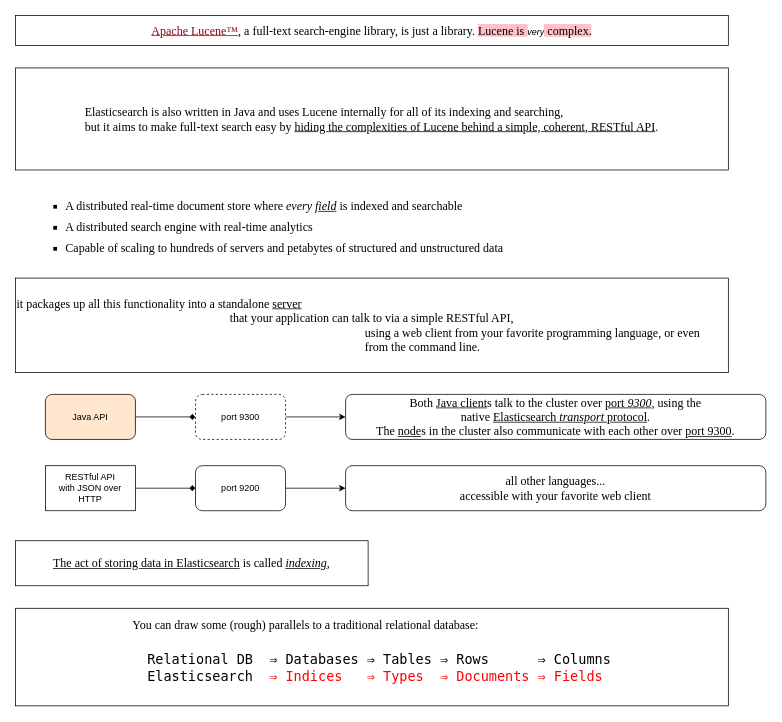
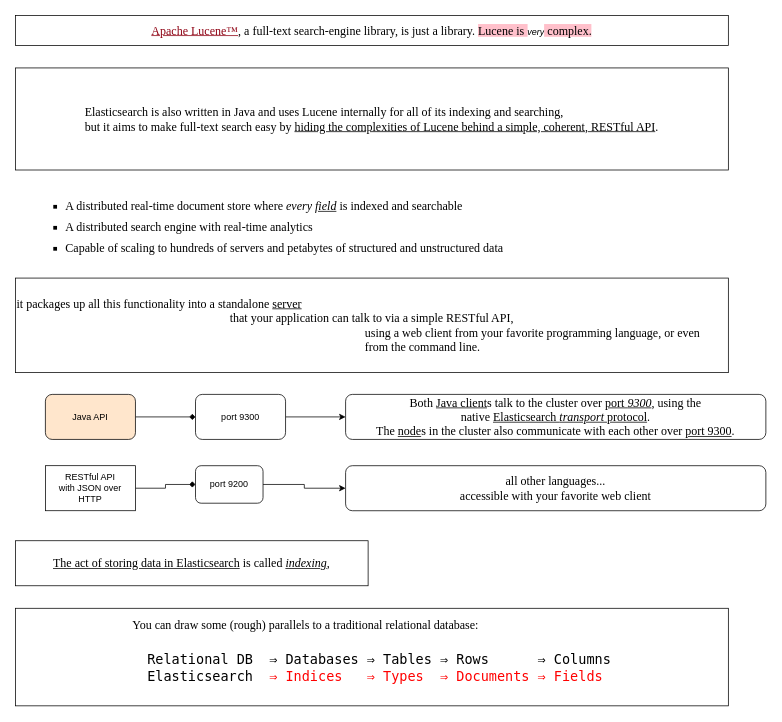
(240, 417) -> (240, 417)
(240, 488) -> (229, 484)
